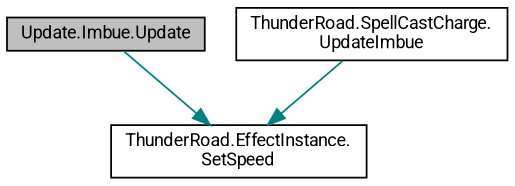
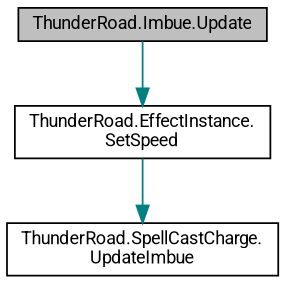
(106, 34) -> (143, 24)
(312, 87) -> (143, 182)
